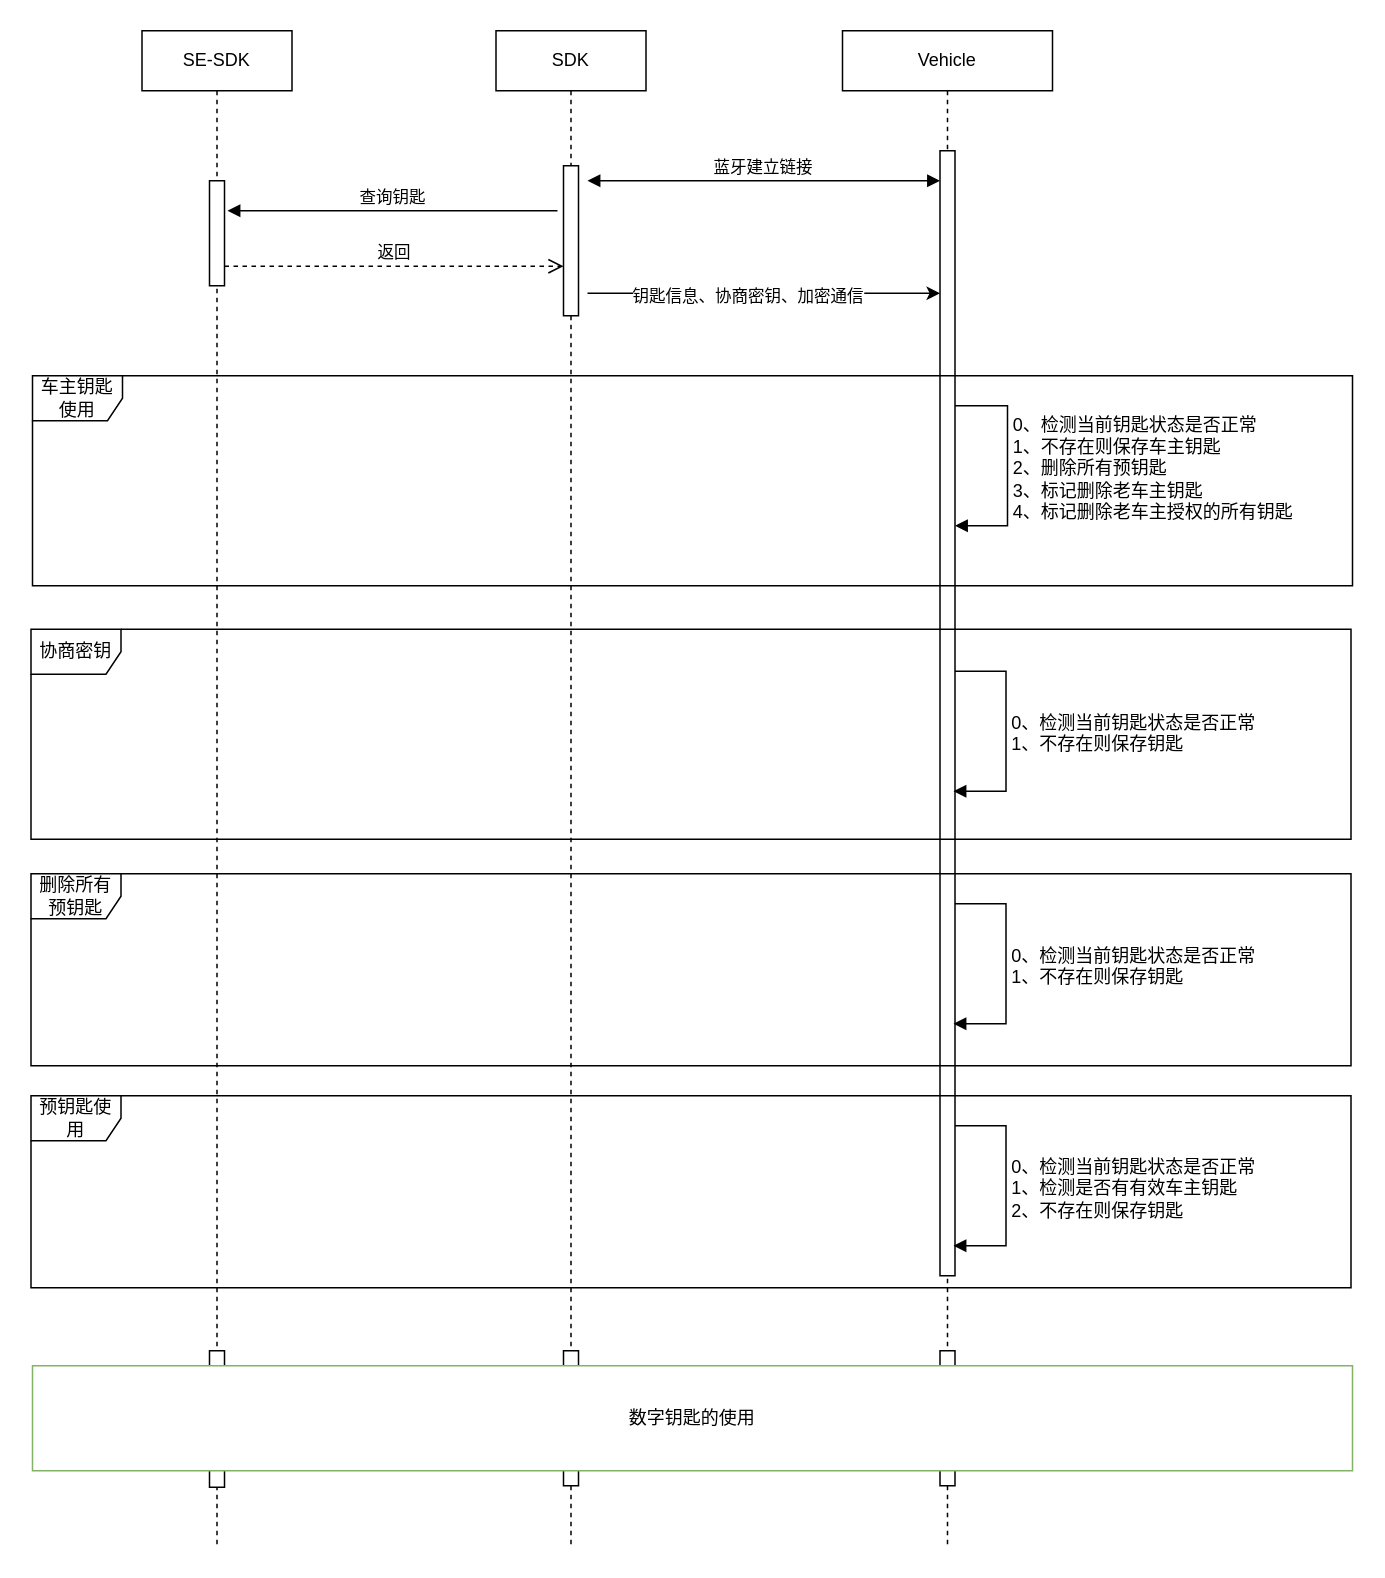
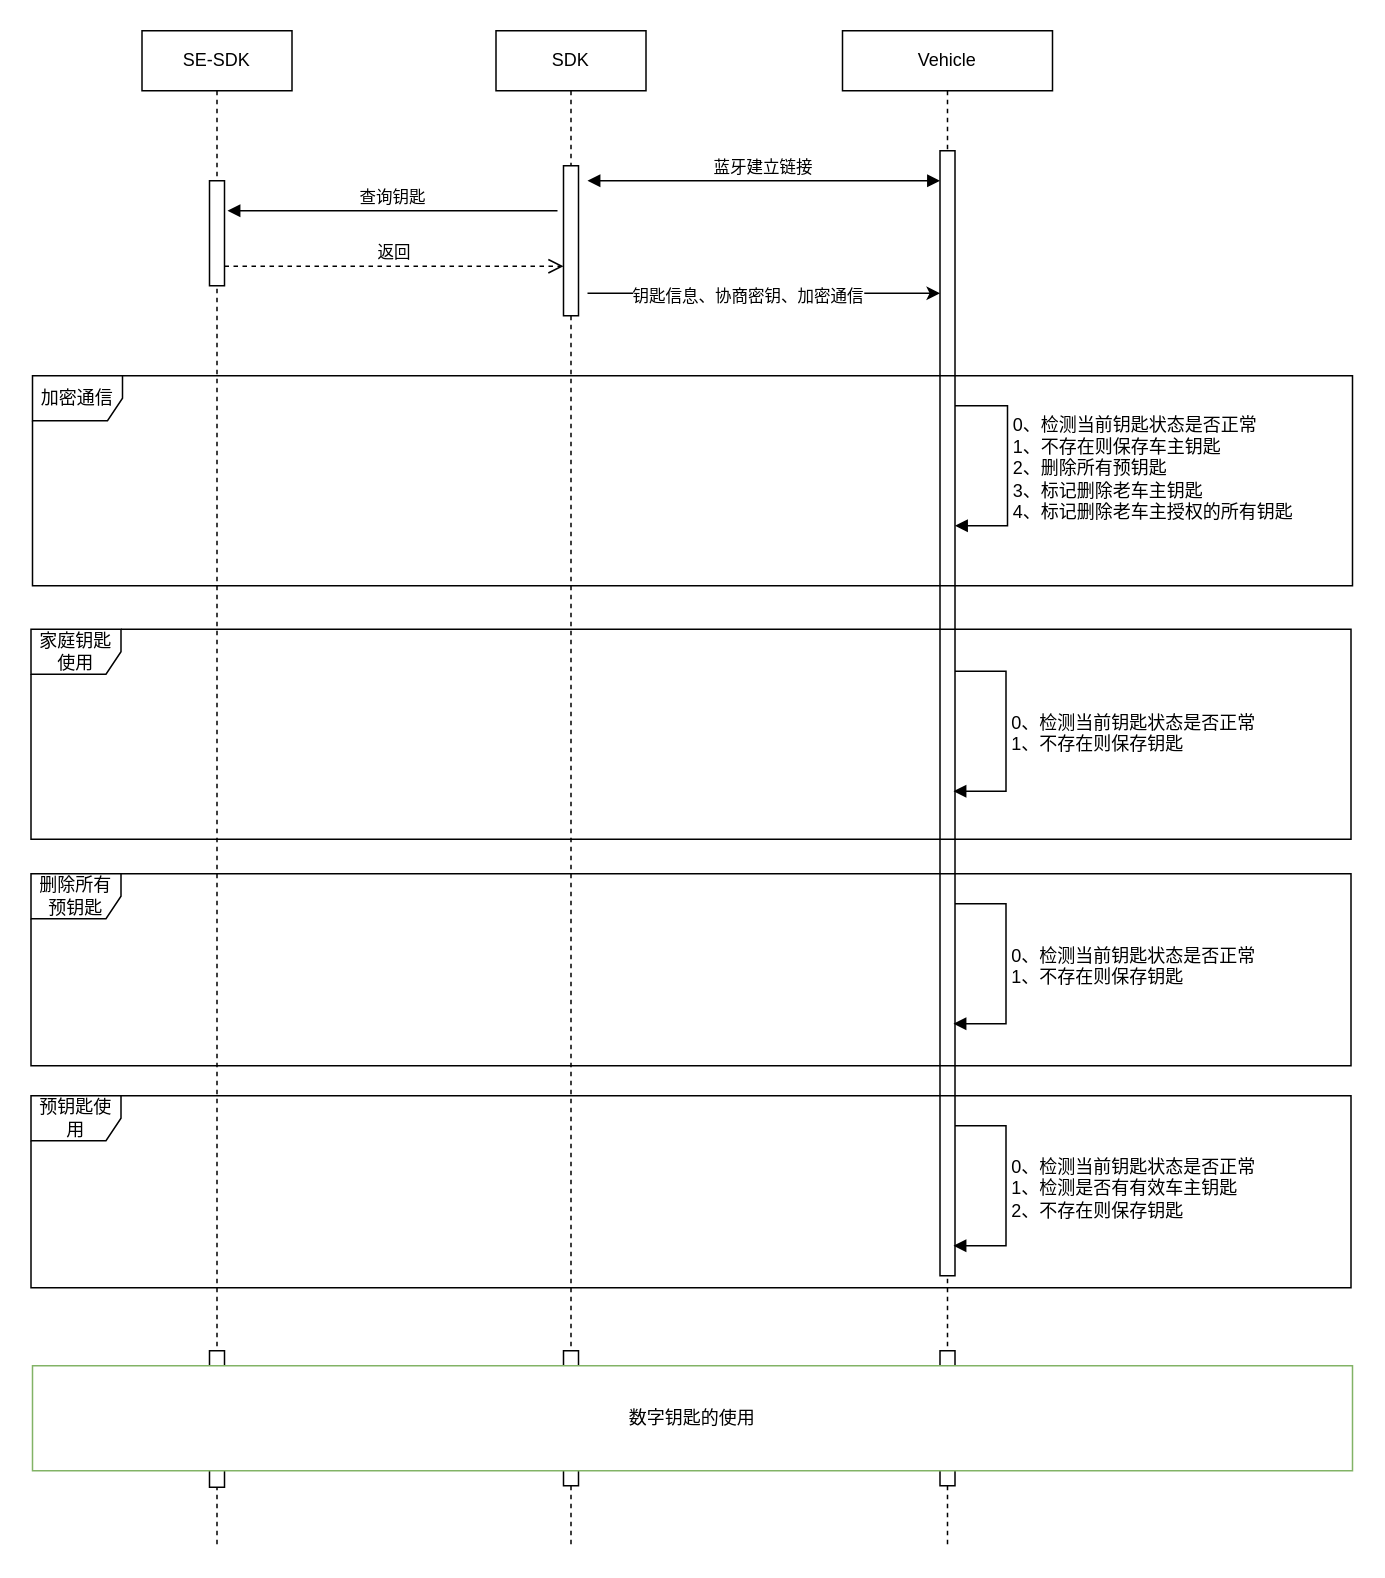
(77, 398) -> (77, 398)
(76, 652) -> (76, 652)
